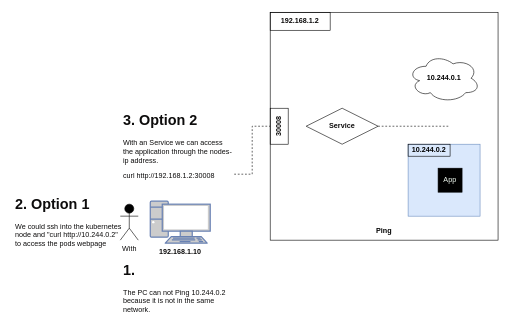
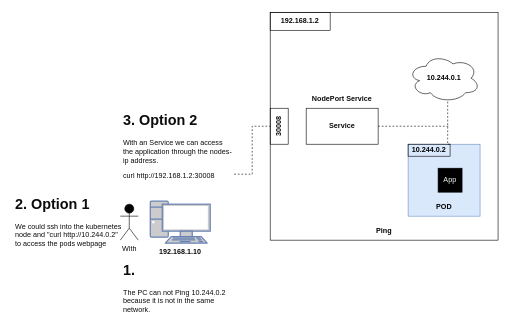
none -> (342, 99)
none -> (448, 123)
(342, 126) -> (342, 126)
none -> (444, 207)
